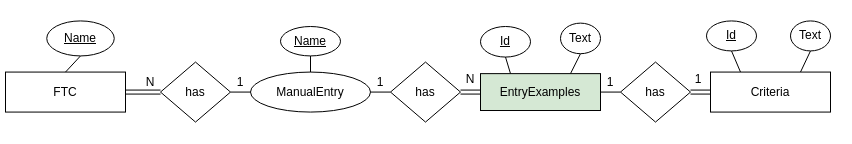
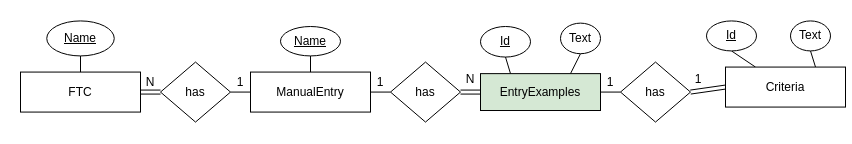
(66, 92) -> (81, 92)
(311, 92) -> (311, 92)
(771, 92) -> (786, 87)
